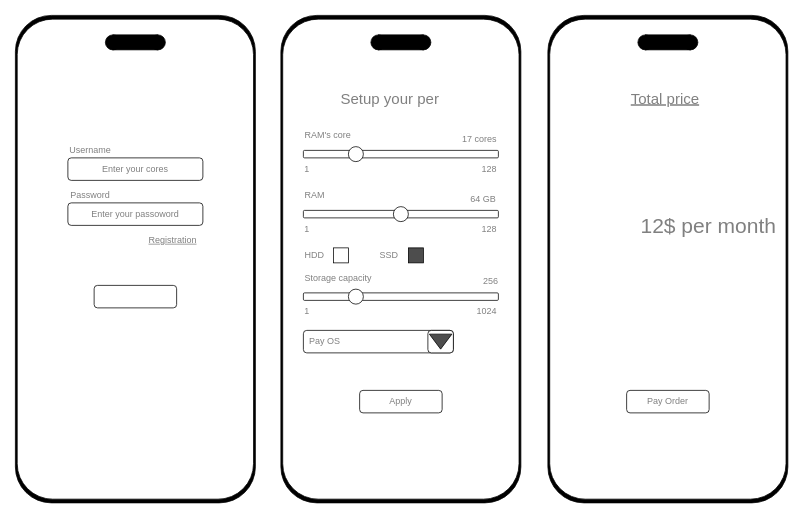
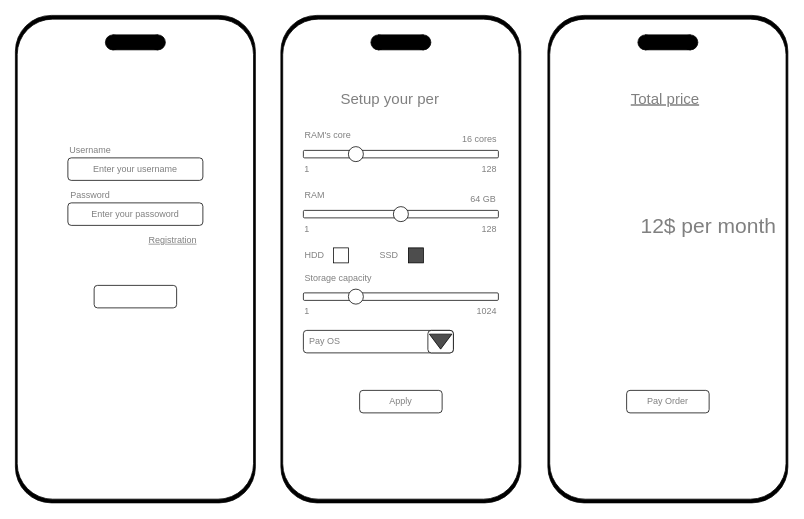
(480, 139) -> (480, 139)
(135, 169) -> (135, 169)
(491, 282) -> none
